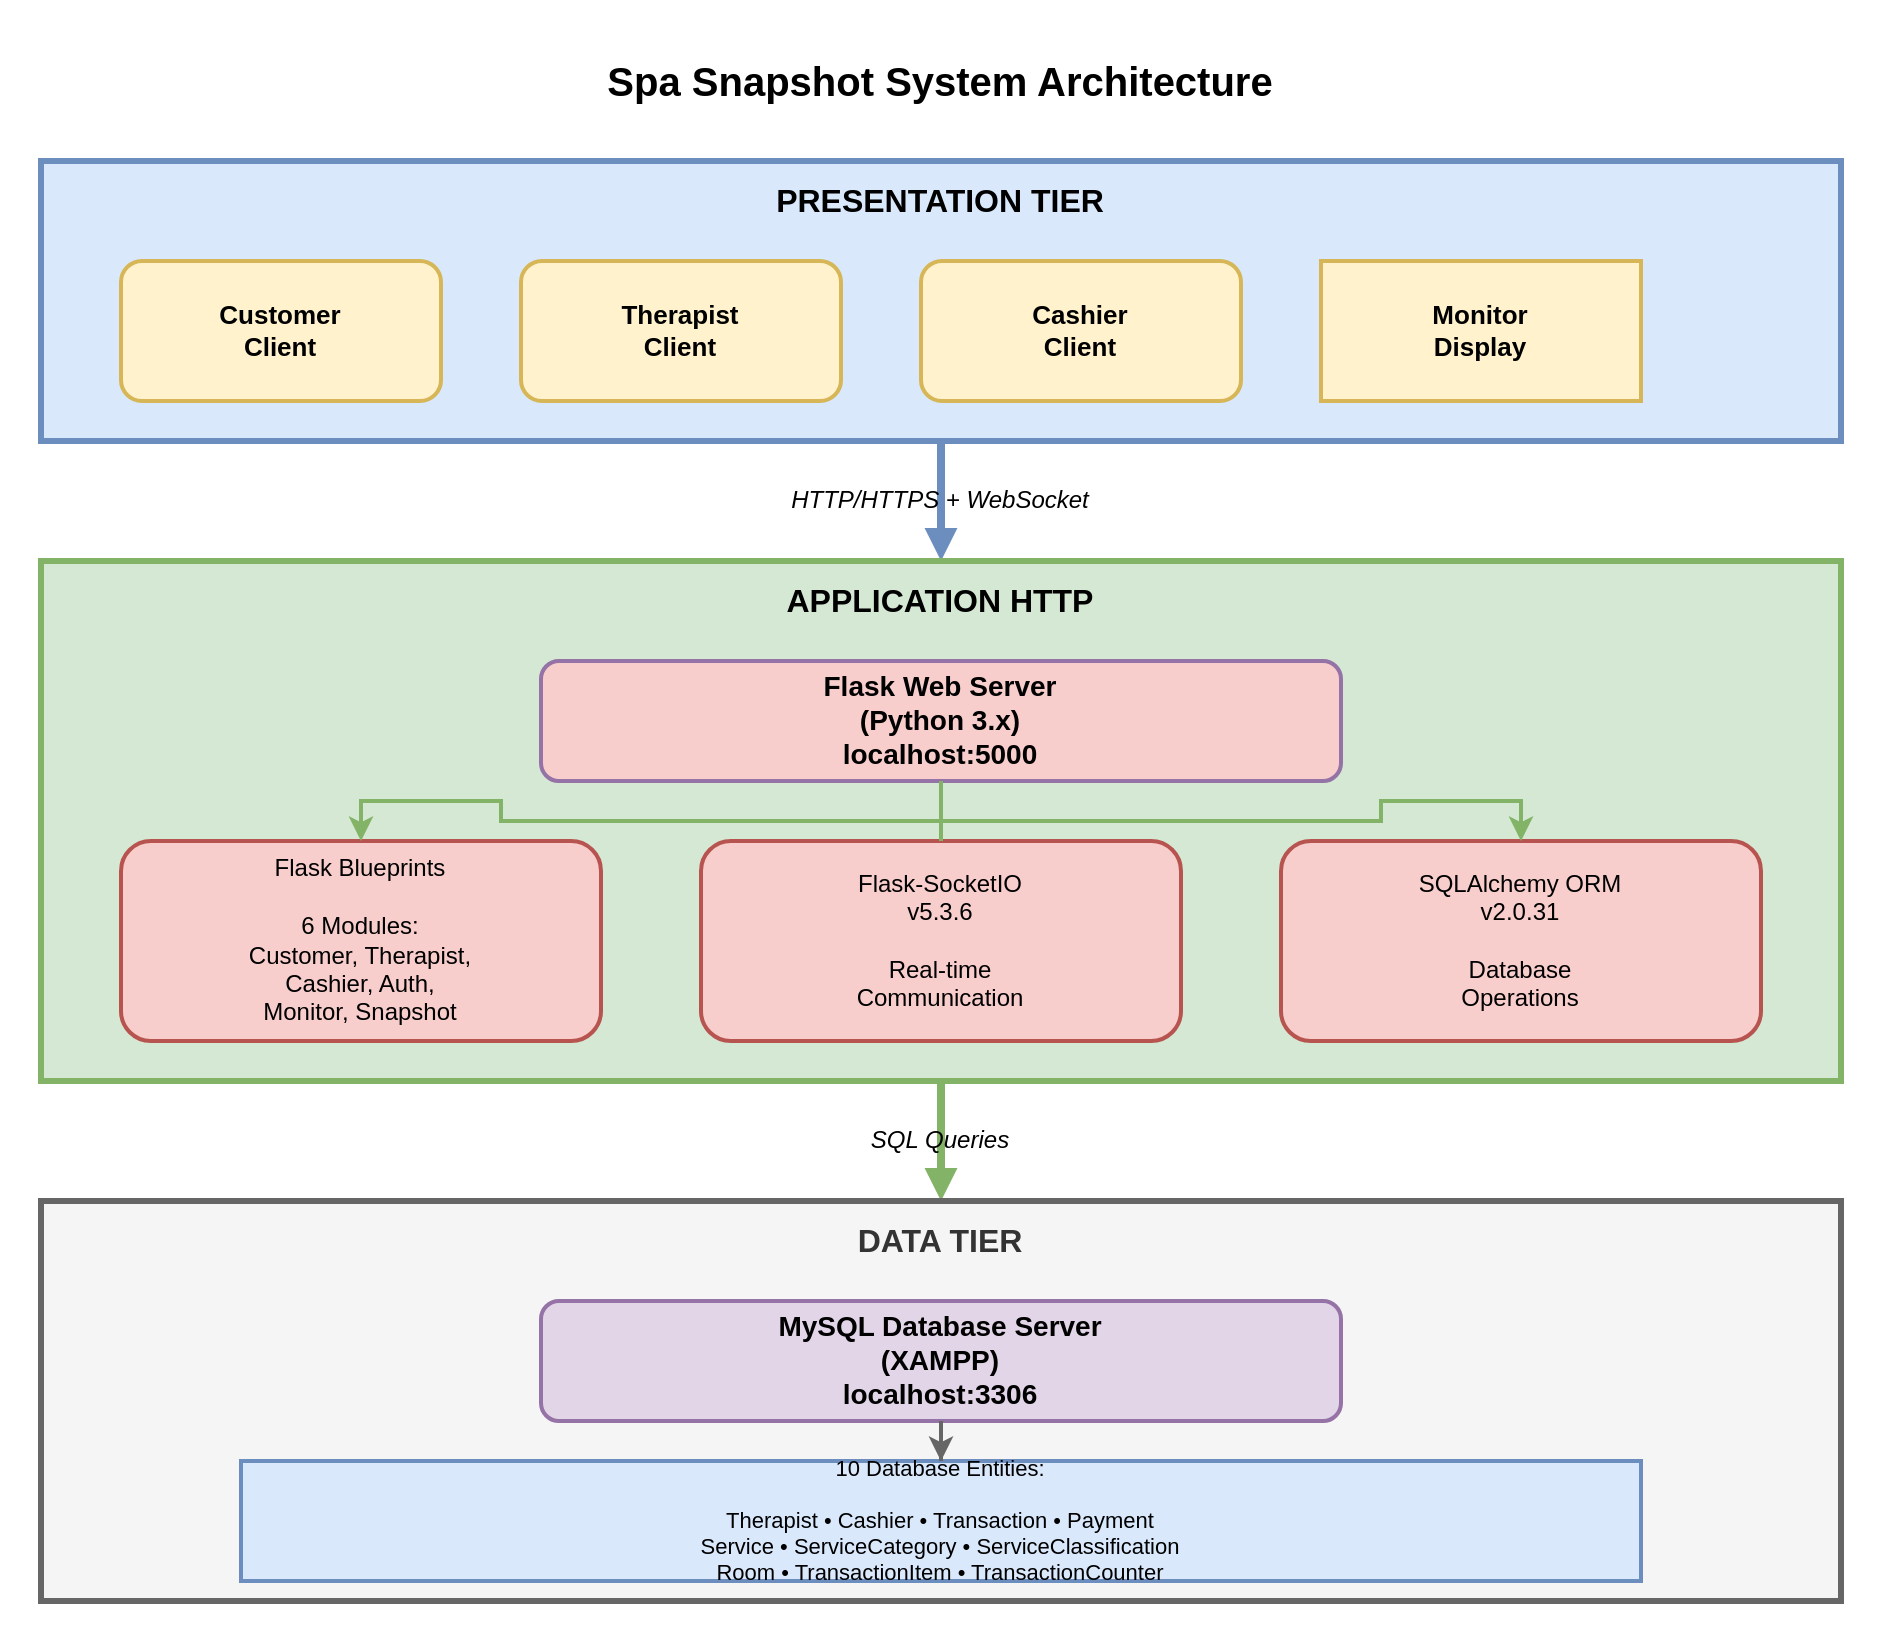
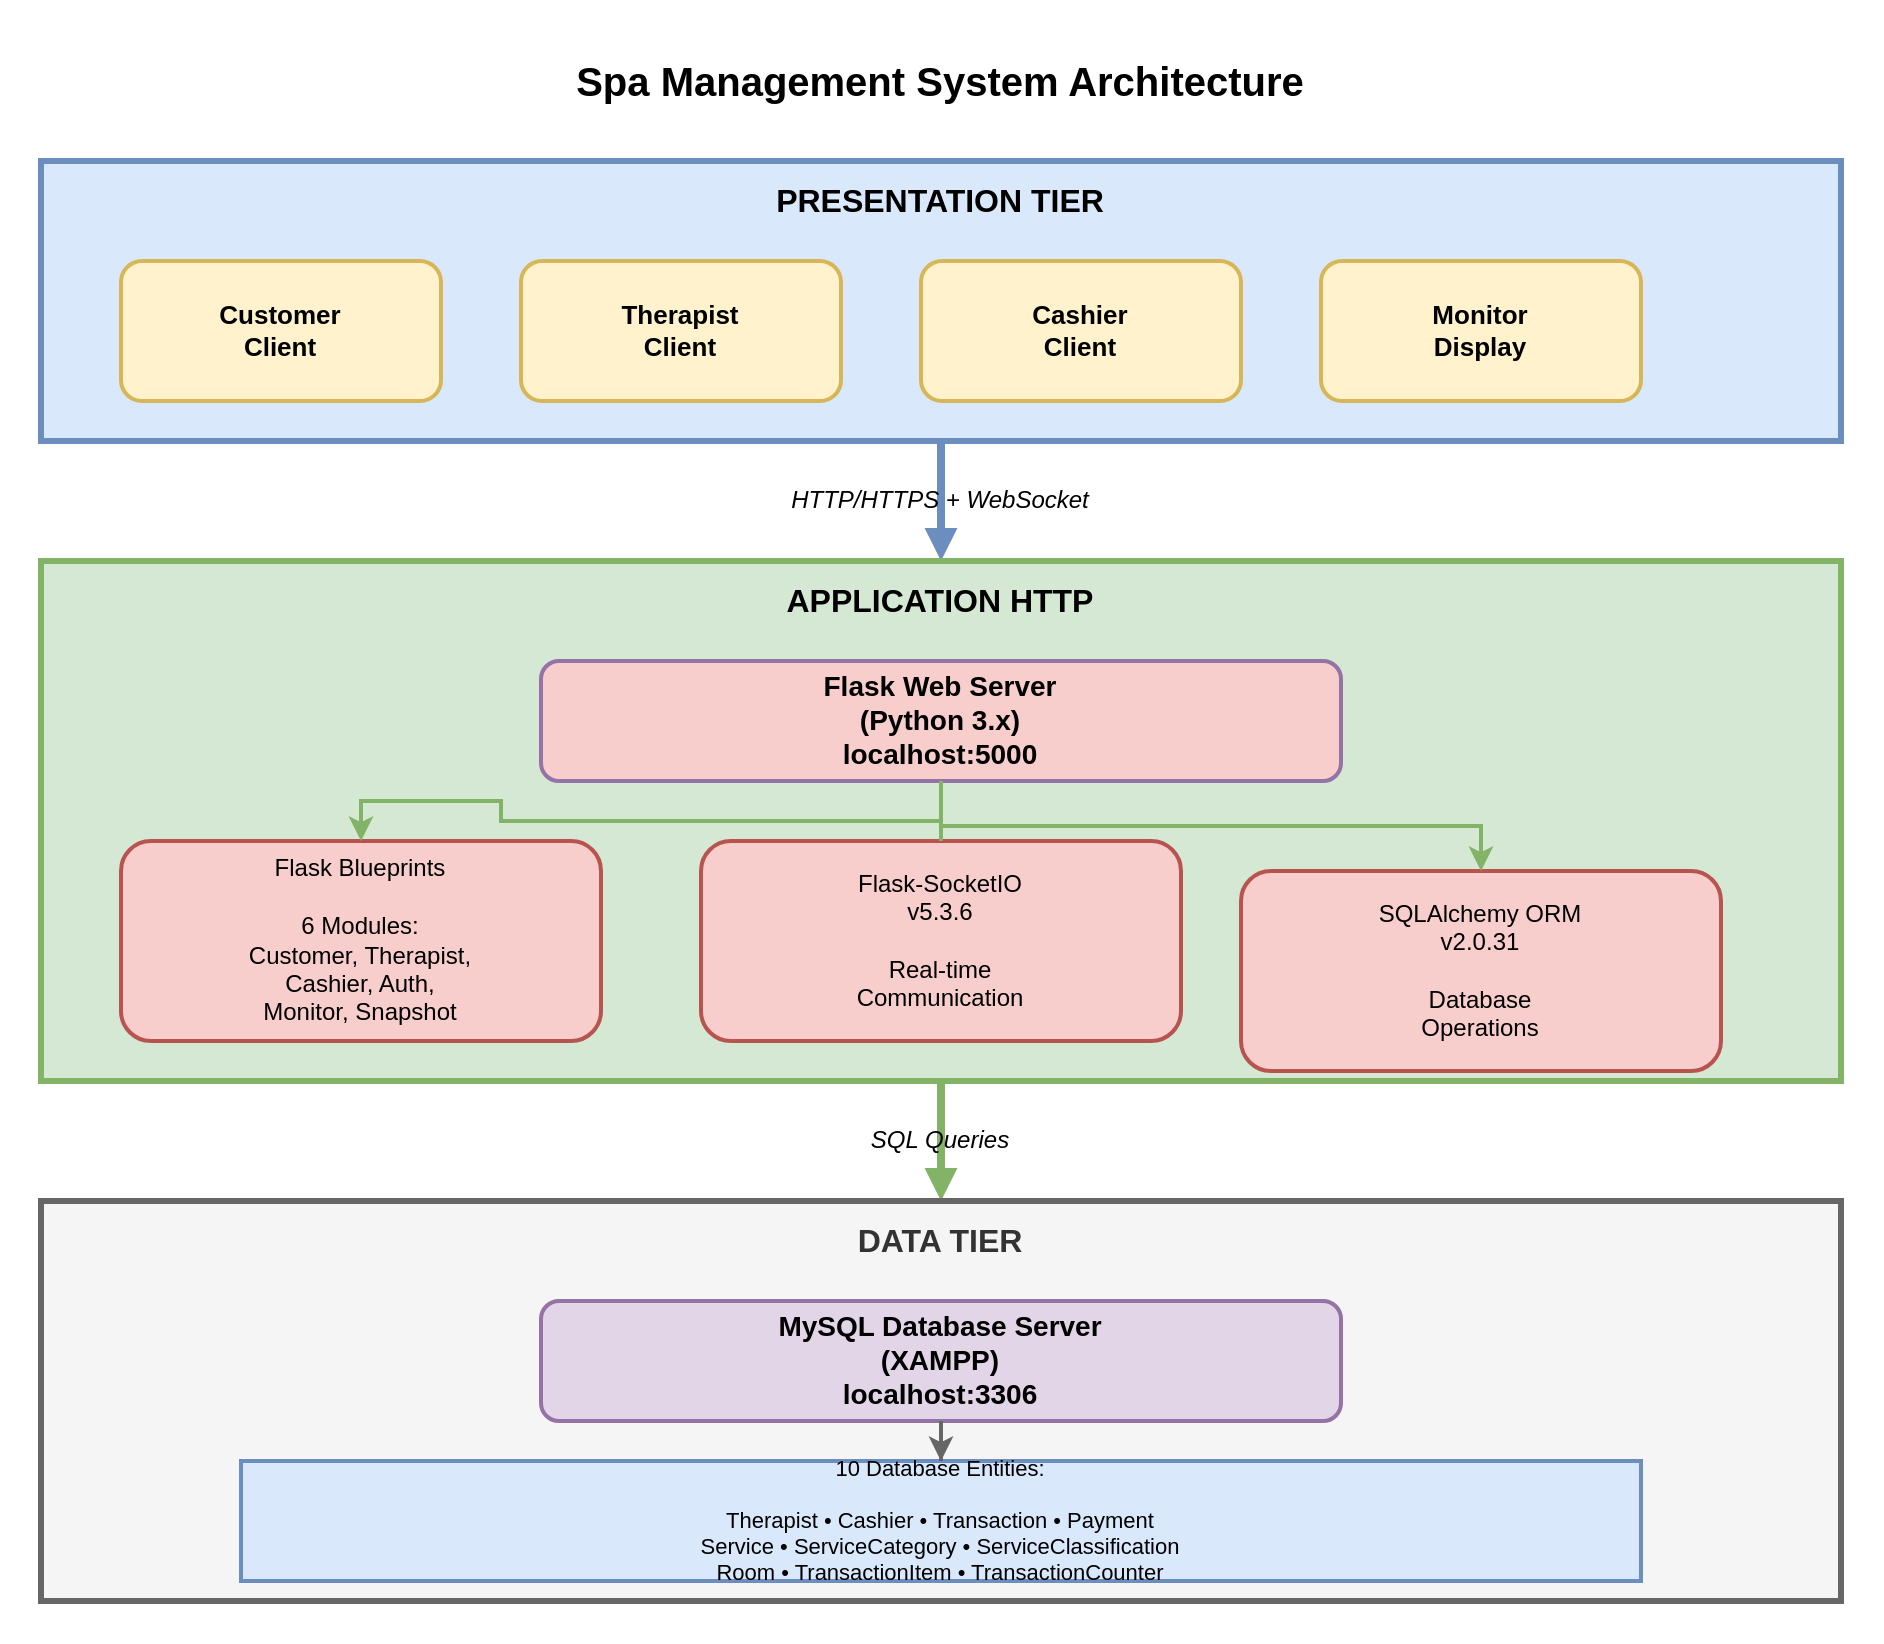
(941, 81) -> (941, 81)
(1481, 331) -> (1481, 331)
(1521, 941) -> (1481, 971)
